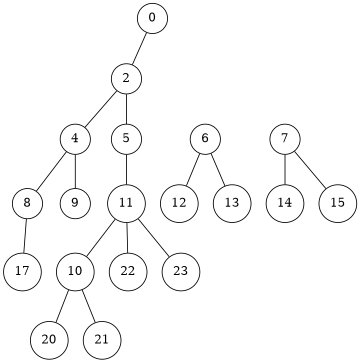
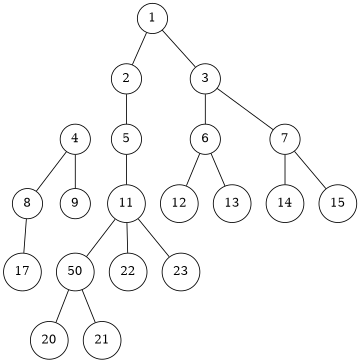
(152, 18) -> (152, 18)
none -> (205, 79)
(101, 109) -> none
(75, 272) -> (75, 272)
